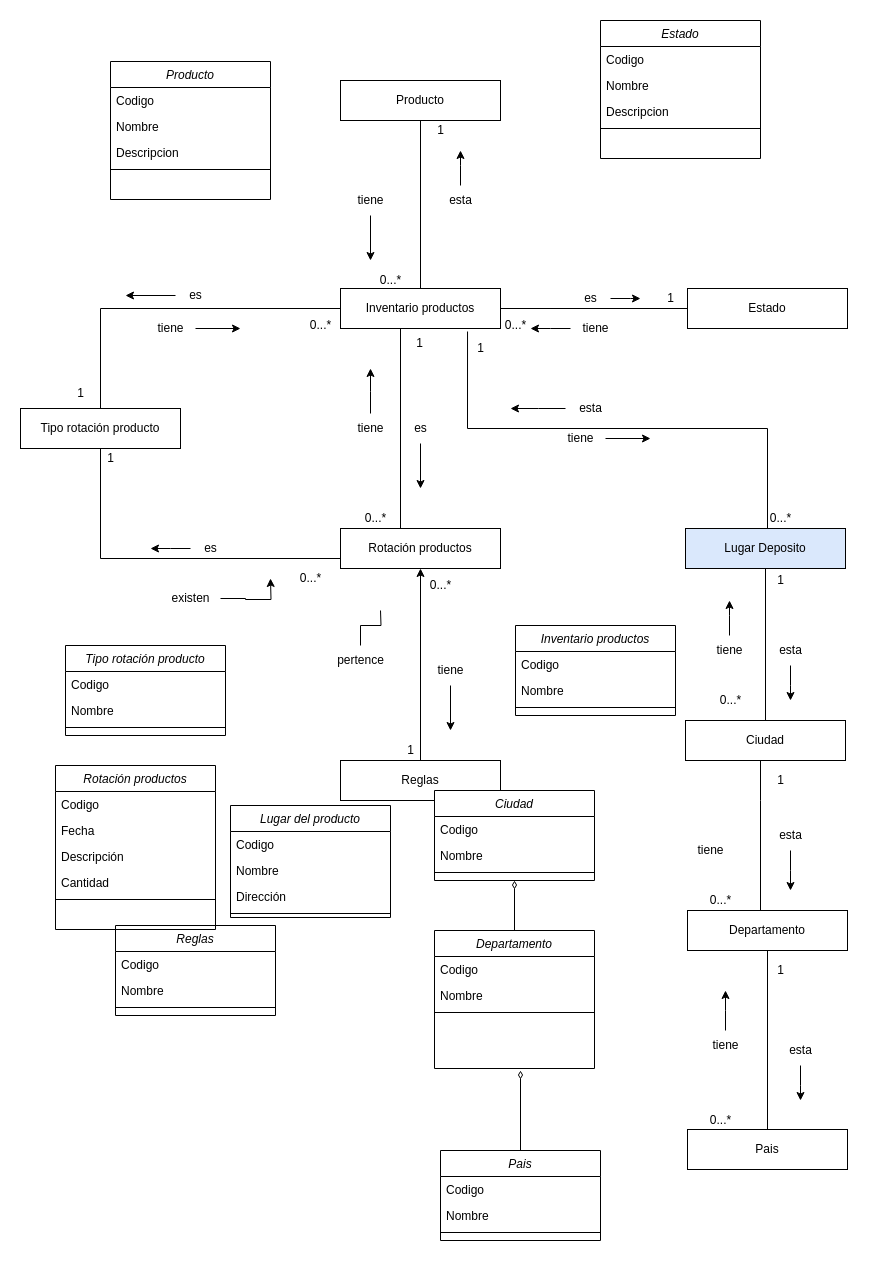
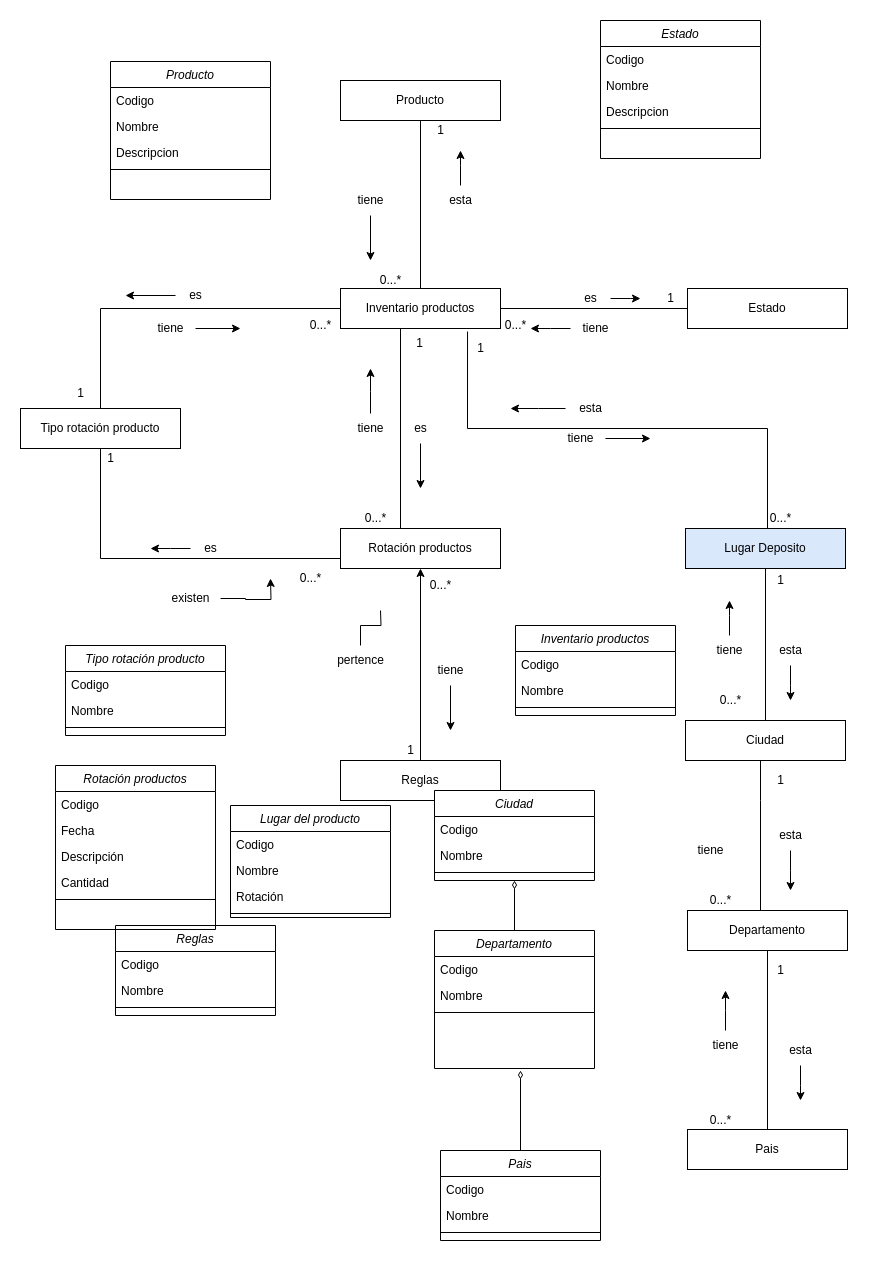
(263, 897) -> (261, 897)
